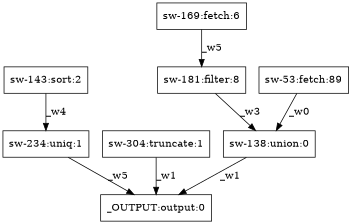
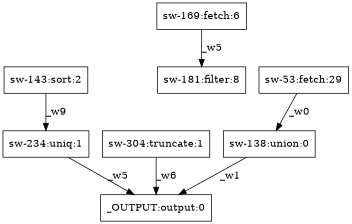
(304, 80) -> (304, 80)
(233, 110) -> none
(56, 112) -> (56, 112)
(166, 176) -> (166, 176)
